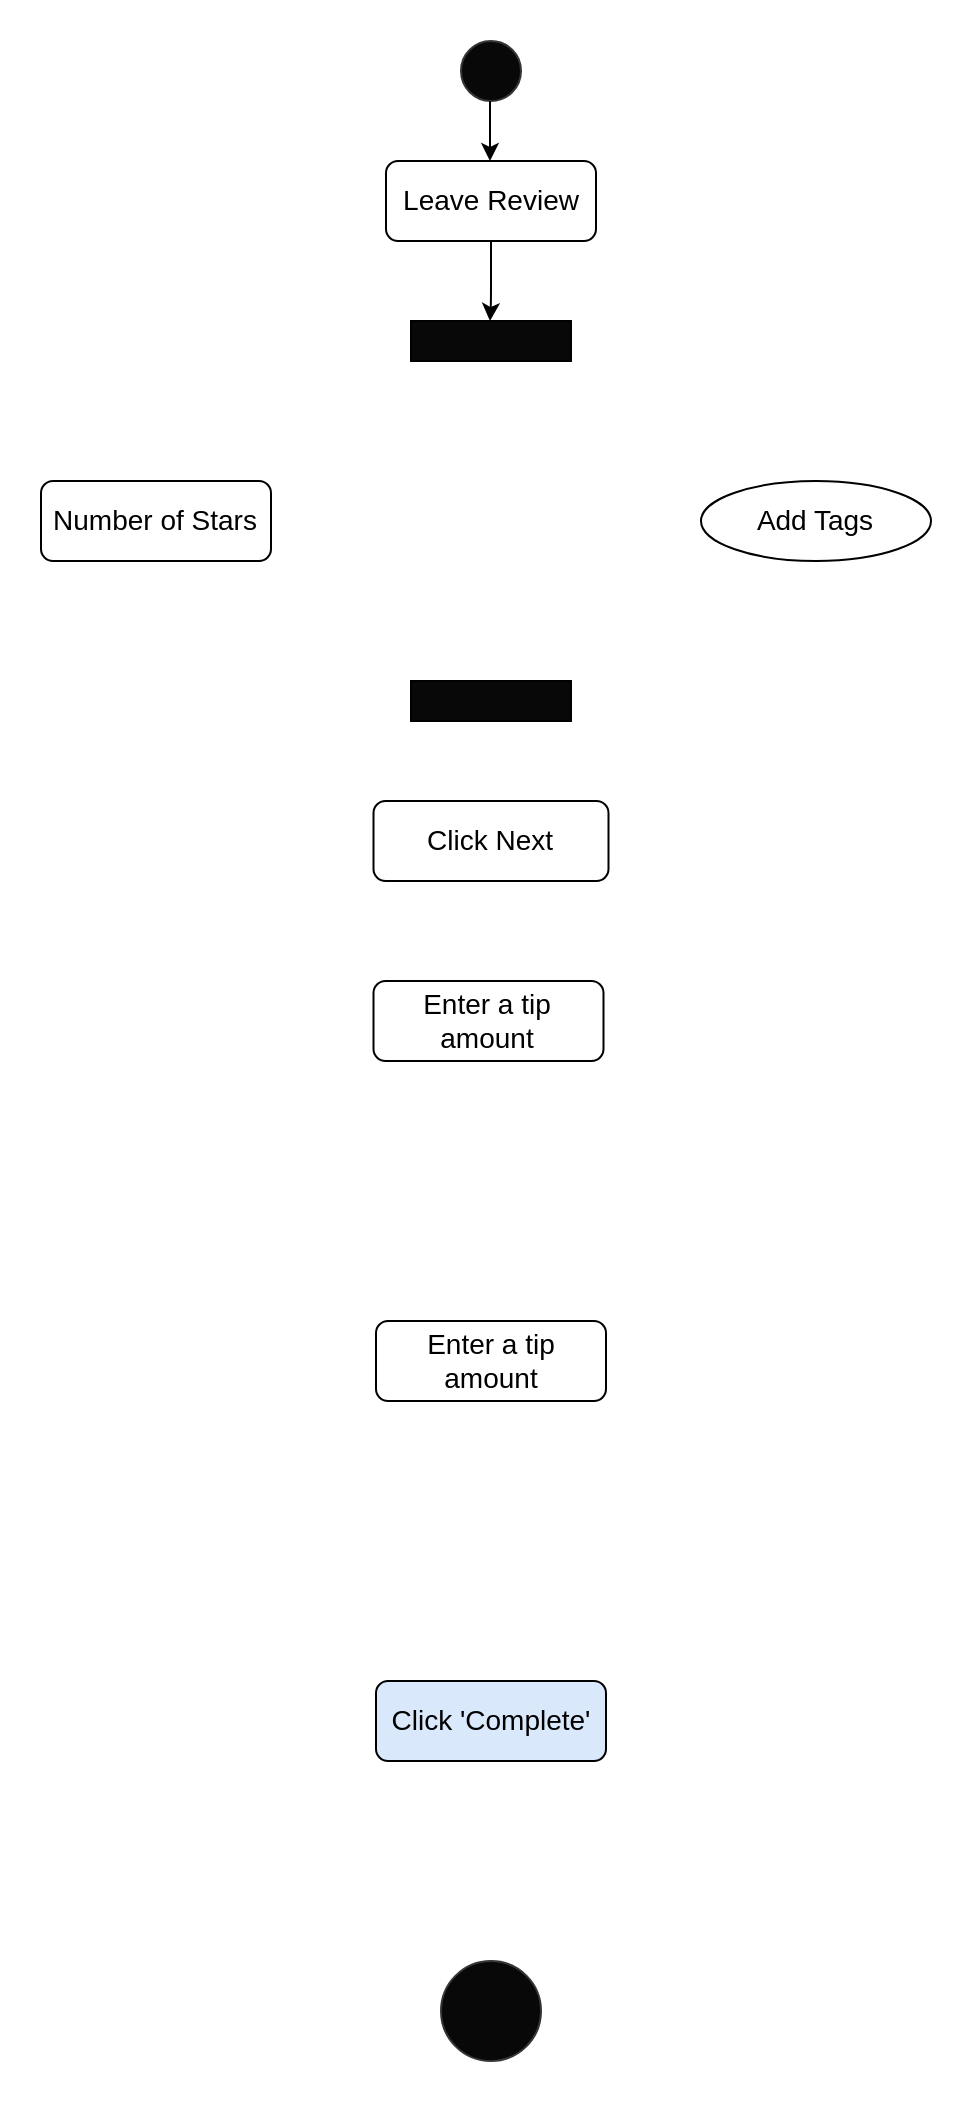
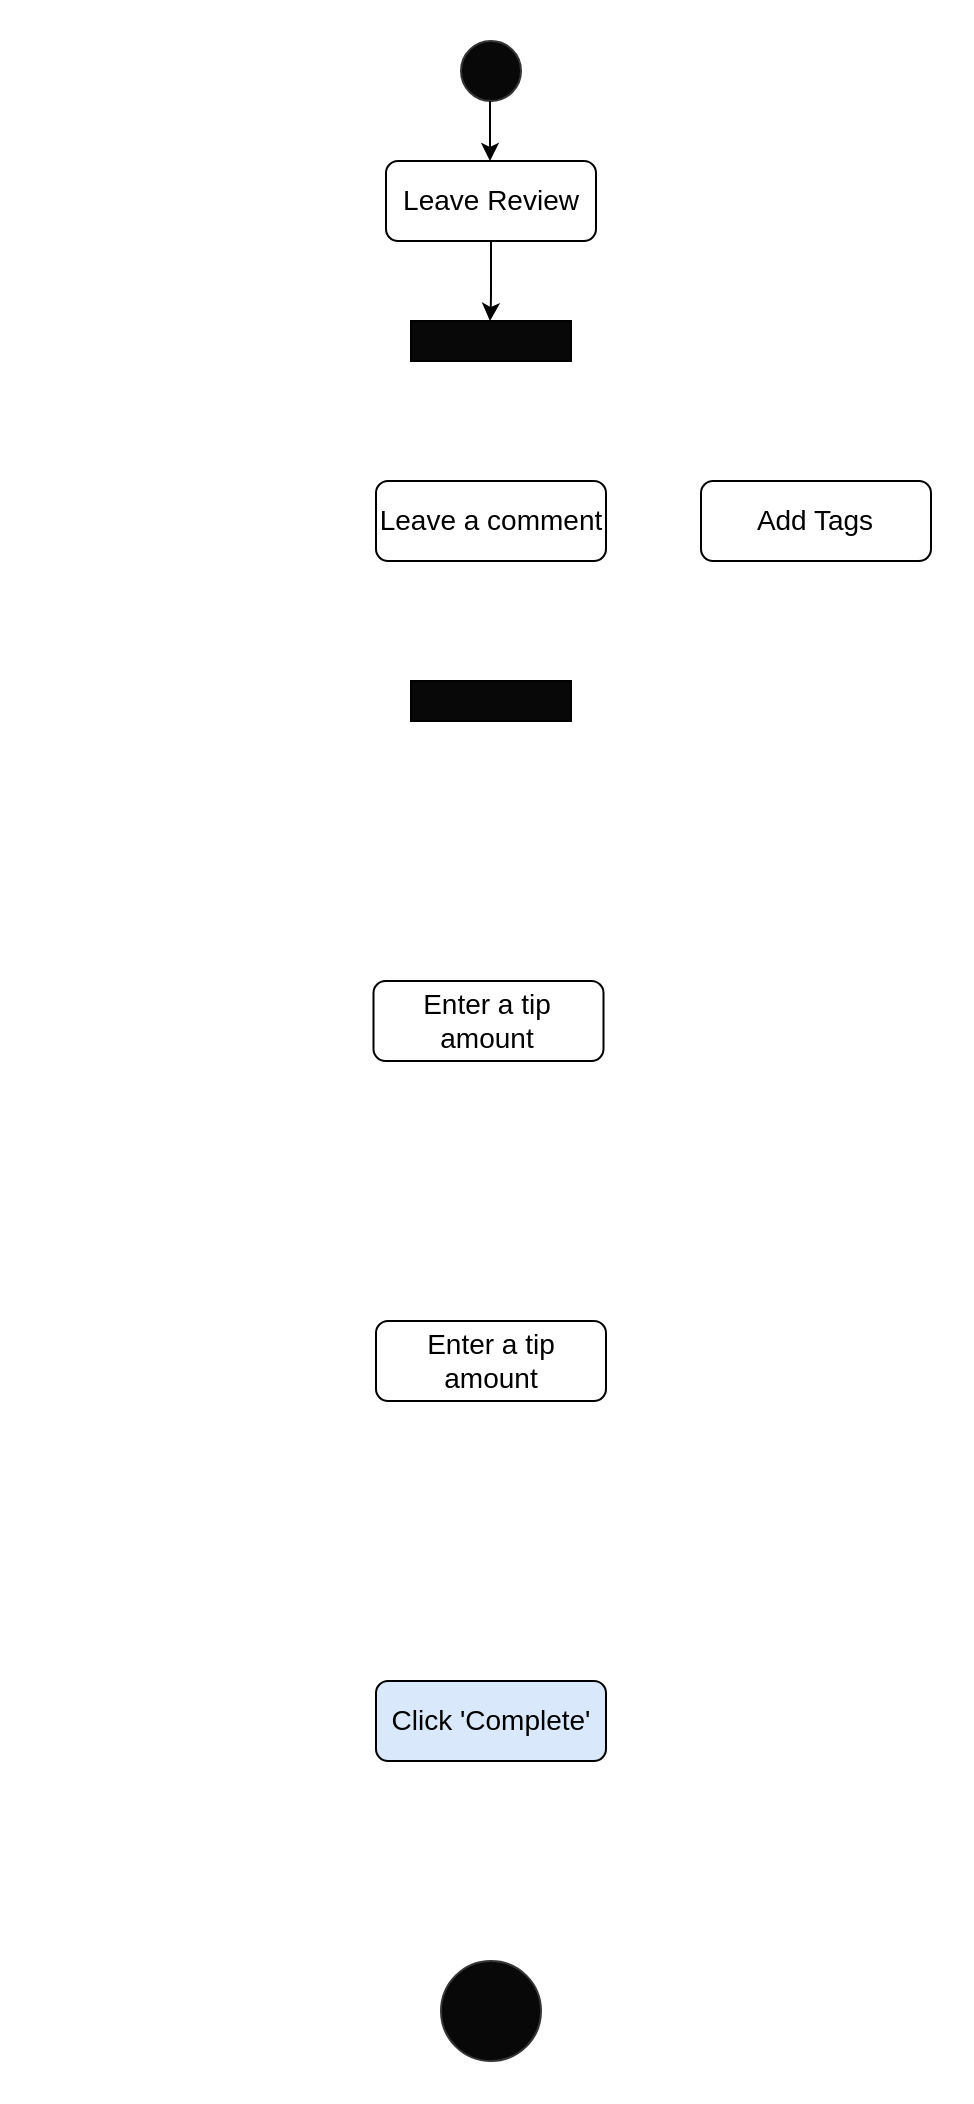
(156, 521) -> none
none -> (491, 521)
(816, 521) -> (816, 521)
(491, 841) -> none
